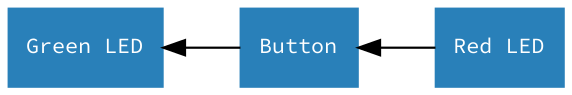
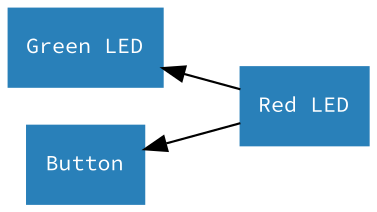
(213, 48) -> (212, 82)
